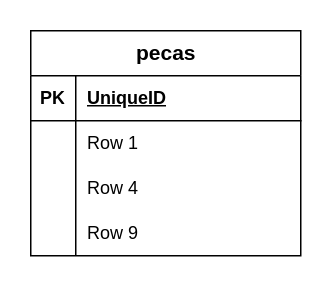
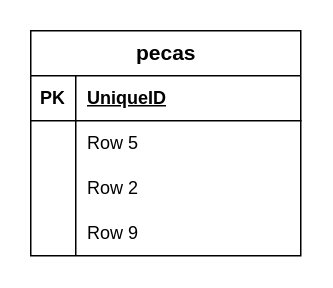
(111, 143) -> (111, 143)
(111, 188) -> (111, 188)
